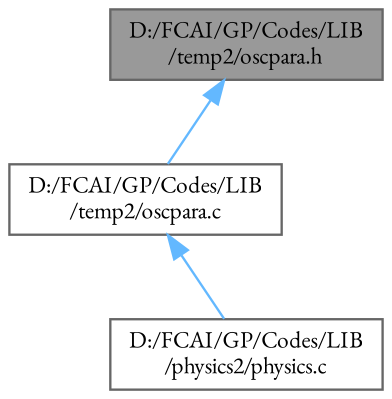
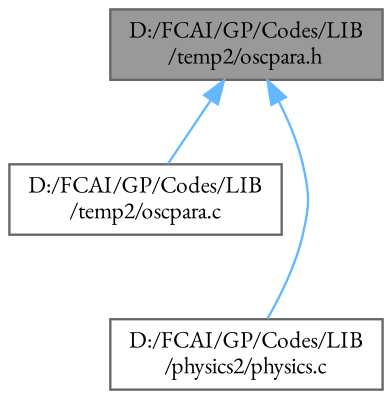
(203, 287) -> (307, 211)
